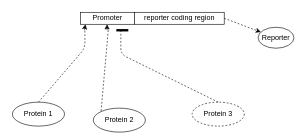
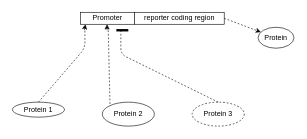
(276, 38) -> (276, 38)
(38, 114) -> (38, 110)
(119, 120) -> (128, 114)
